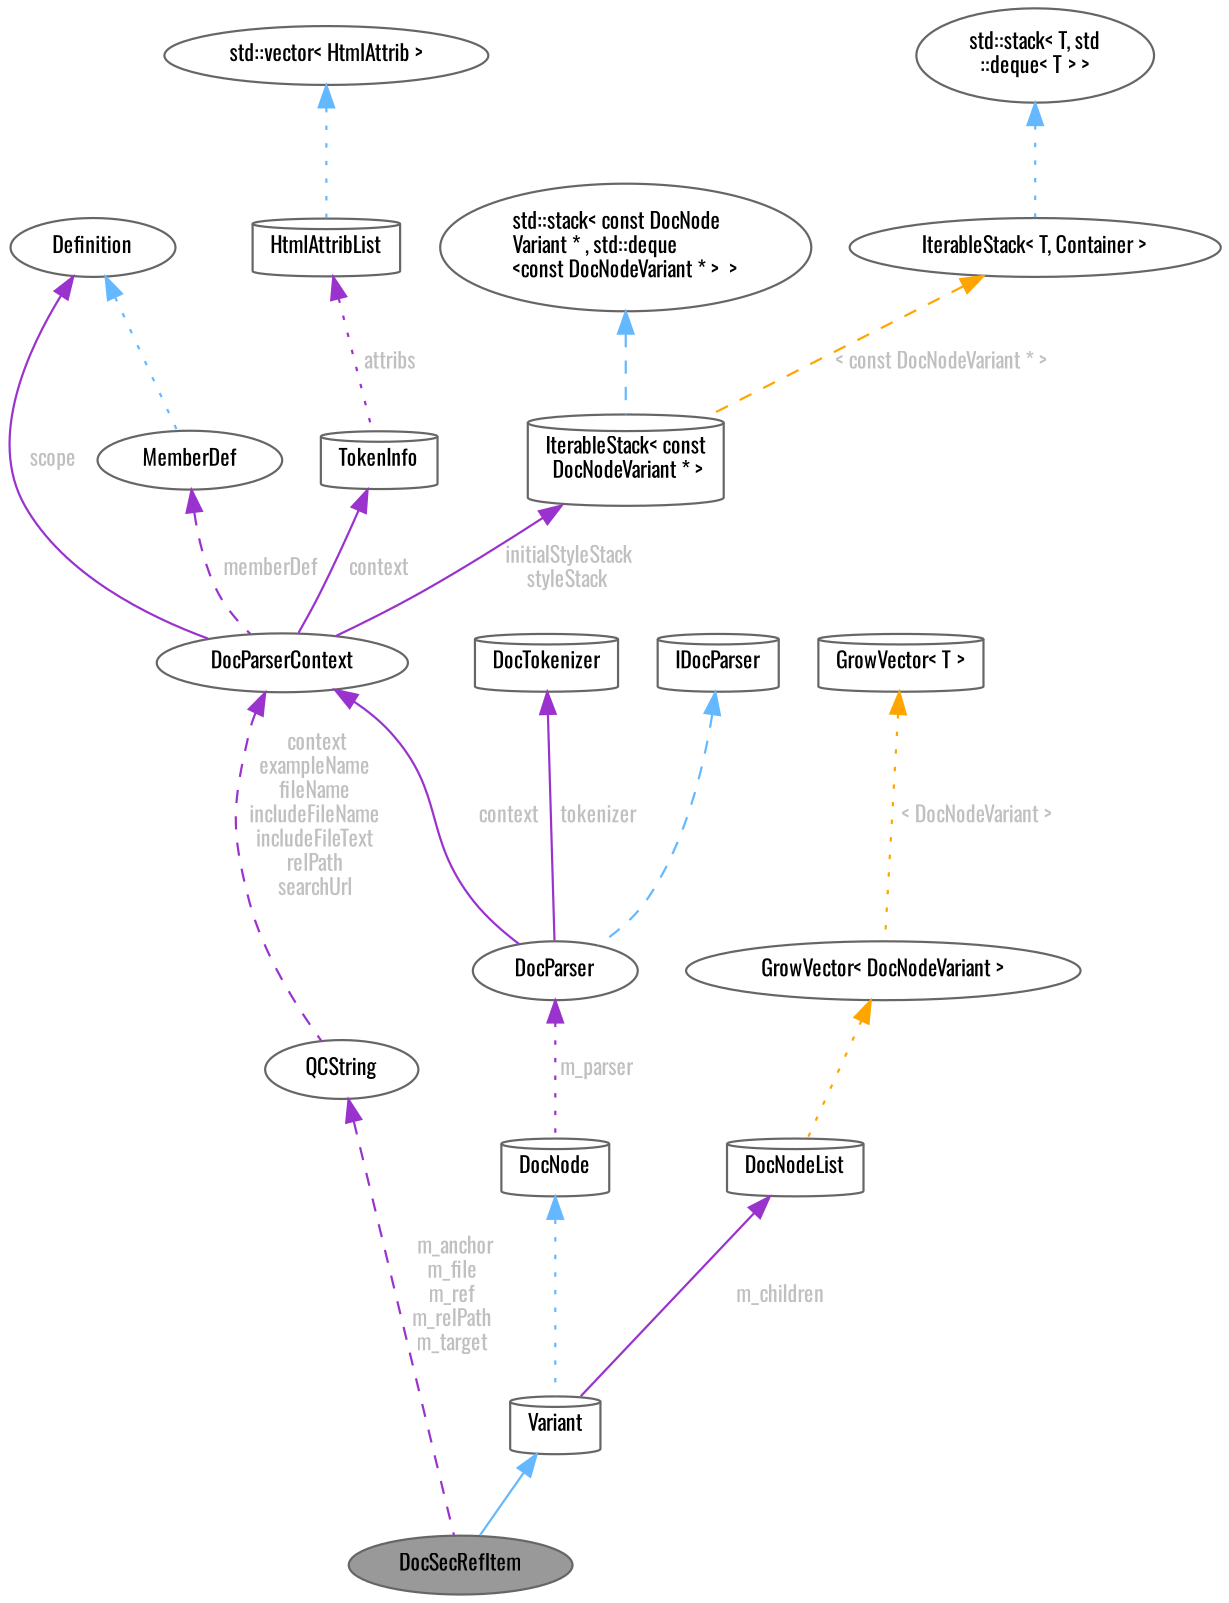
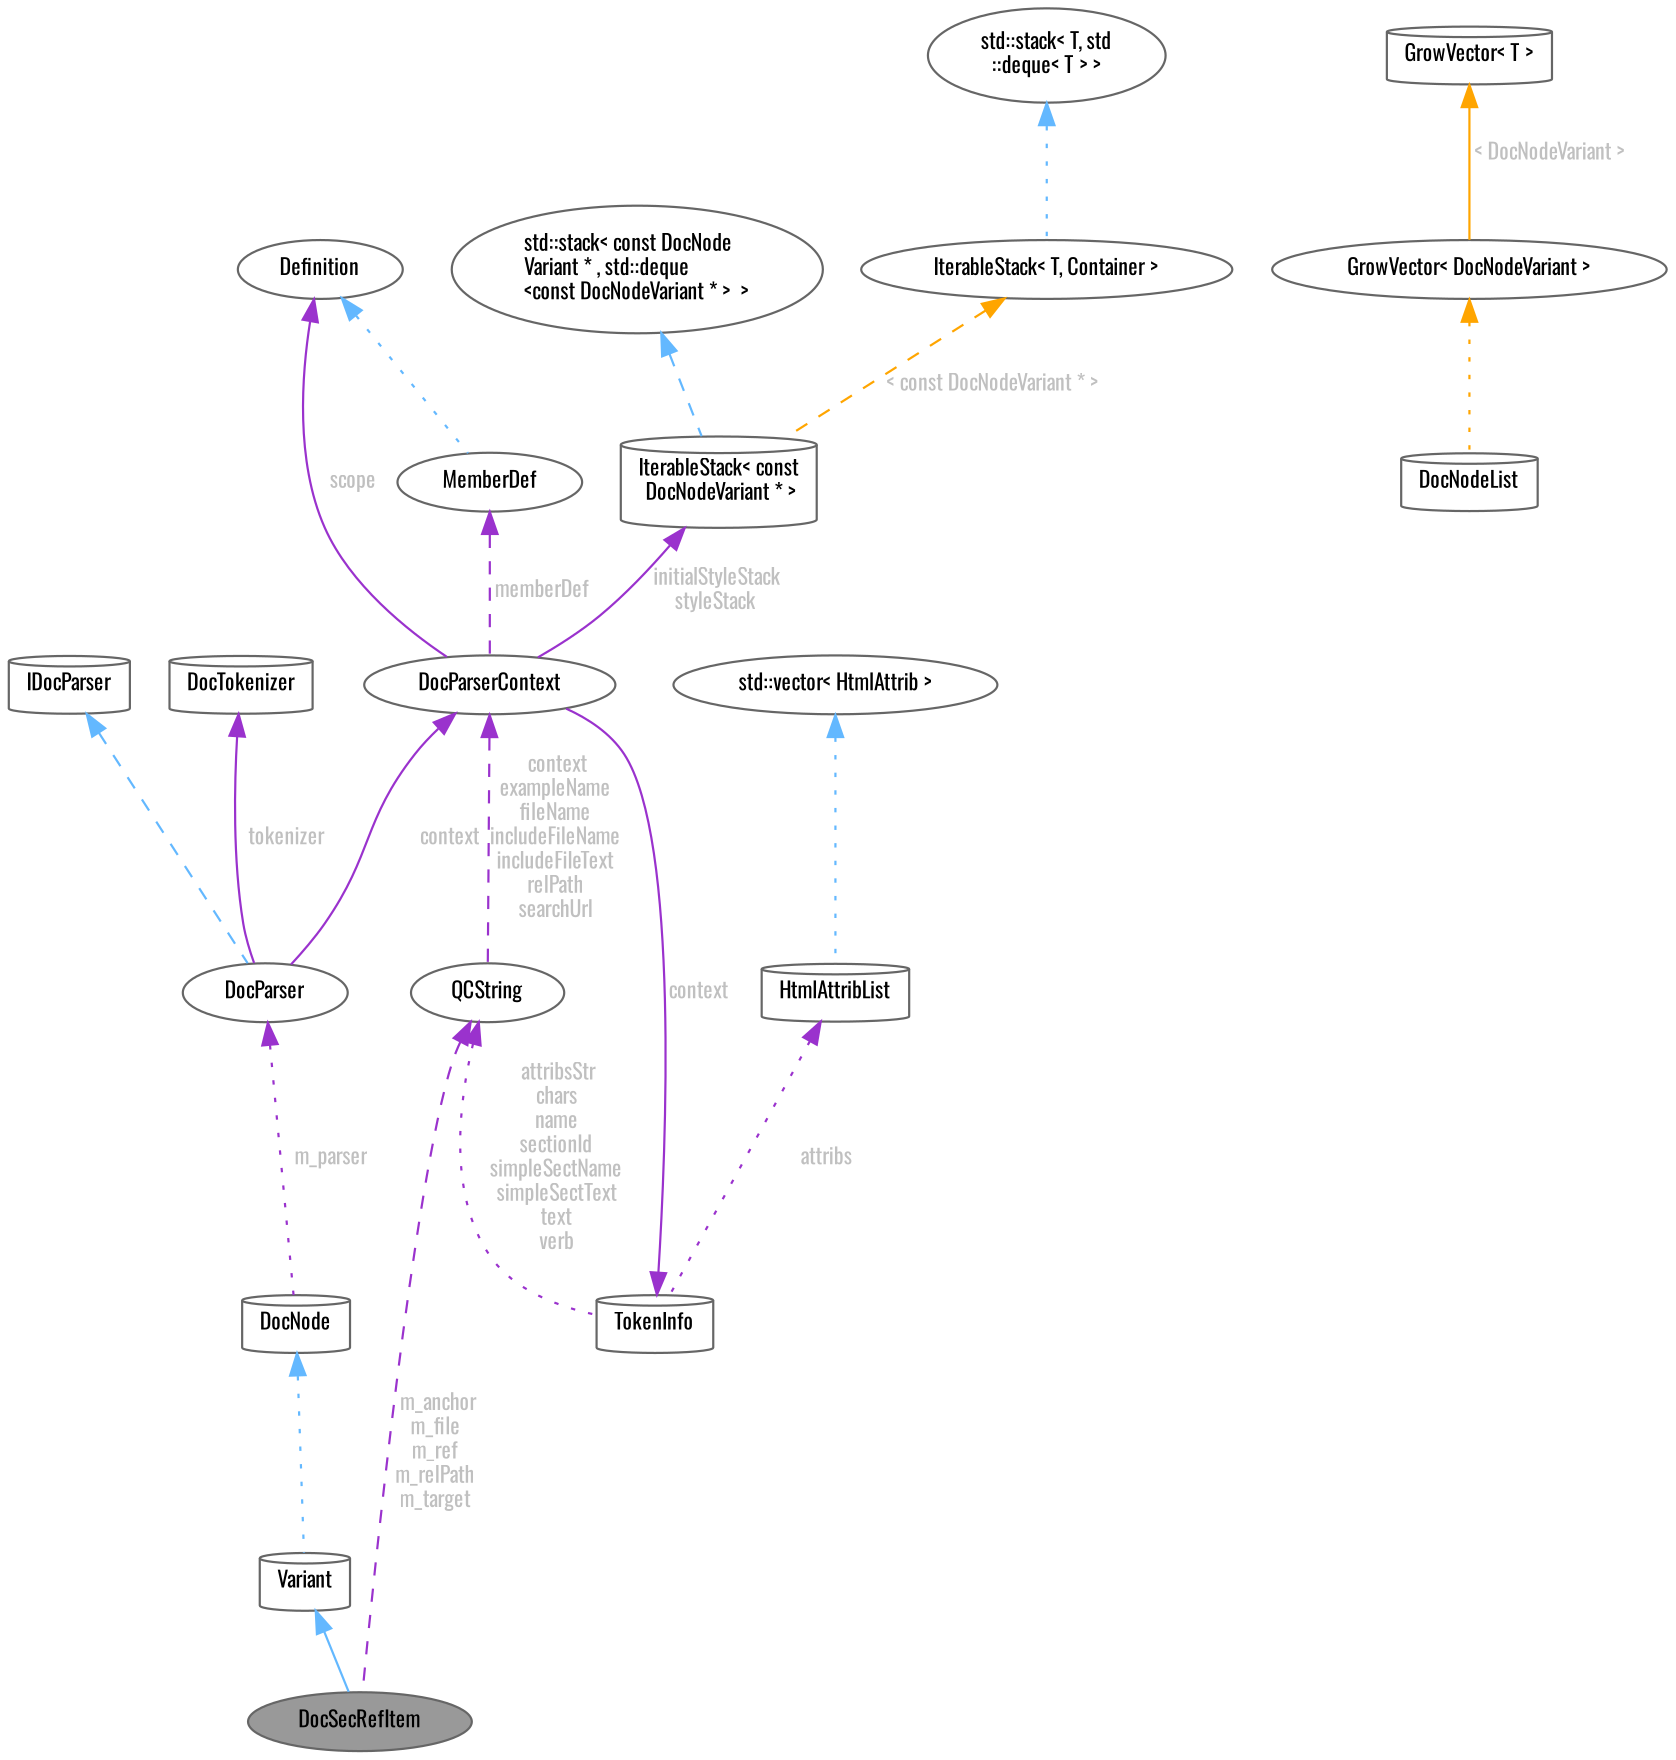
(892, 827) -> (1469, 174)
none -> (470, 1213)
(667, 1305) -> none
